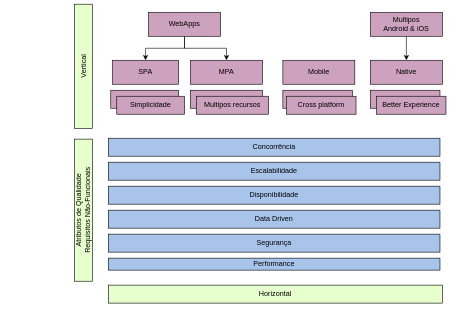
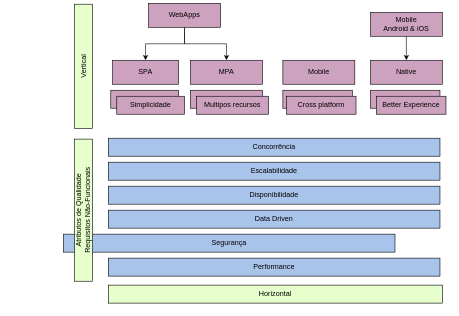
(185, 24) -> (185, 15)
(407, 24) -> (407, 24)
(274, 243) -> (229, 243)
(274, 264) -> (274, 267)
